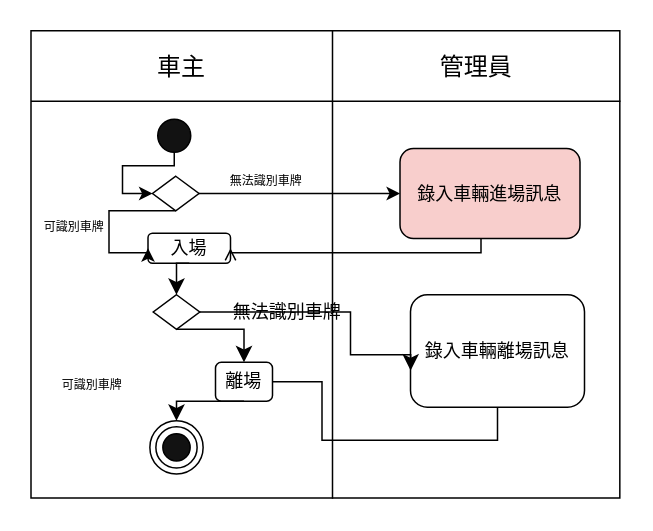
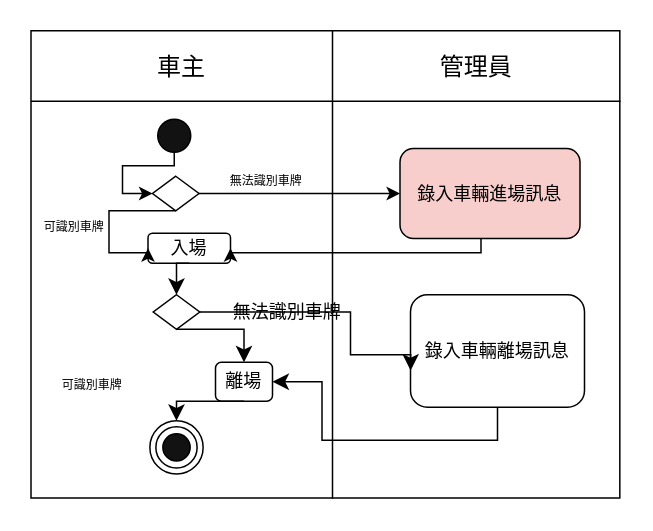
(232, 253) -> (230, 254)
(280, 382) -> (286, 382)
